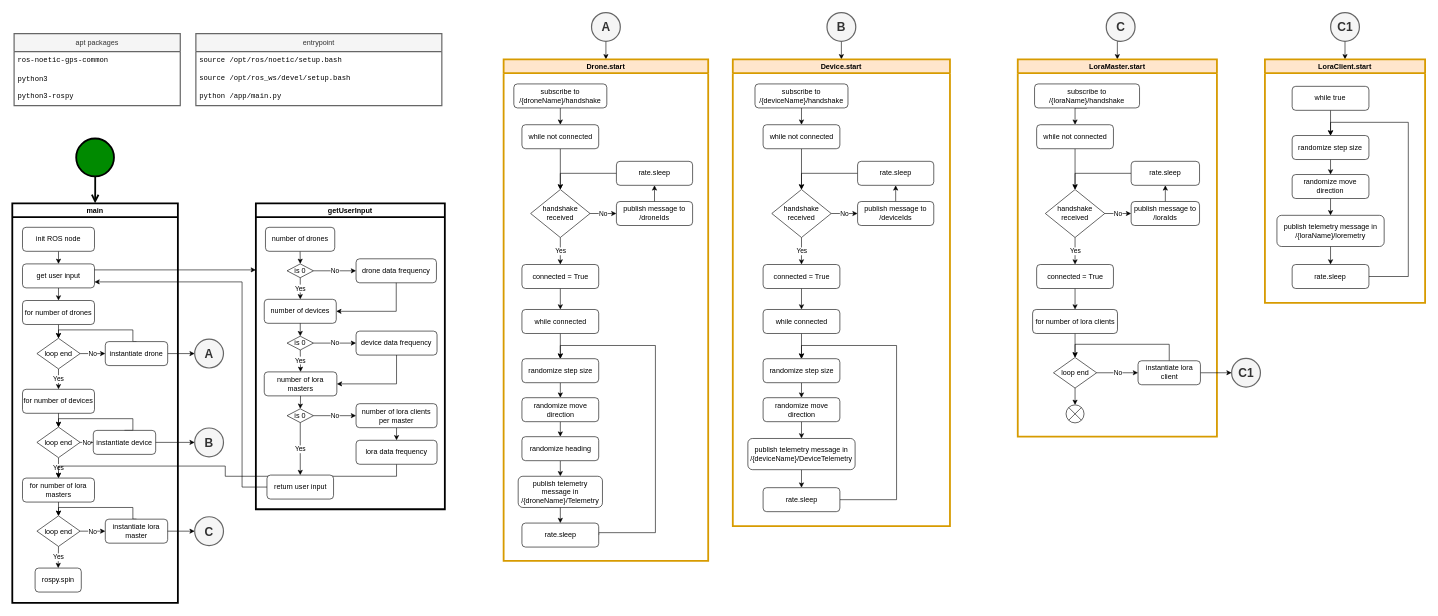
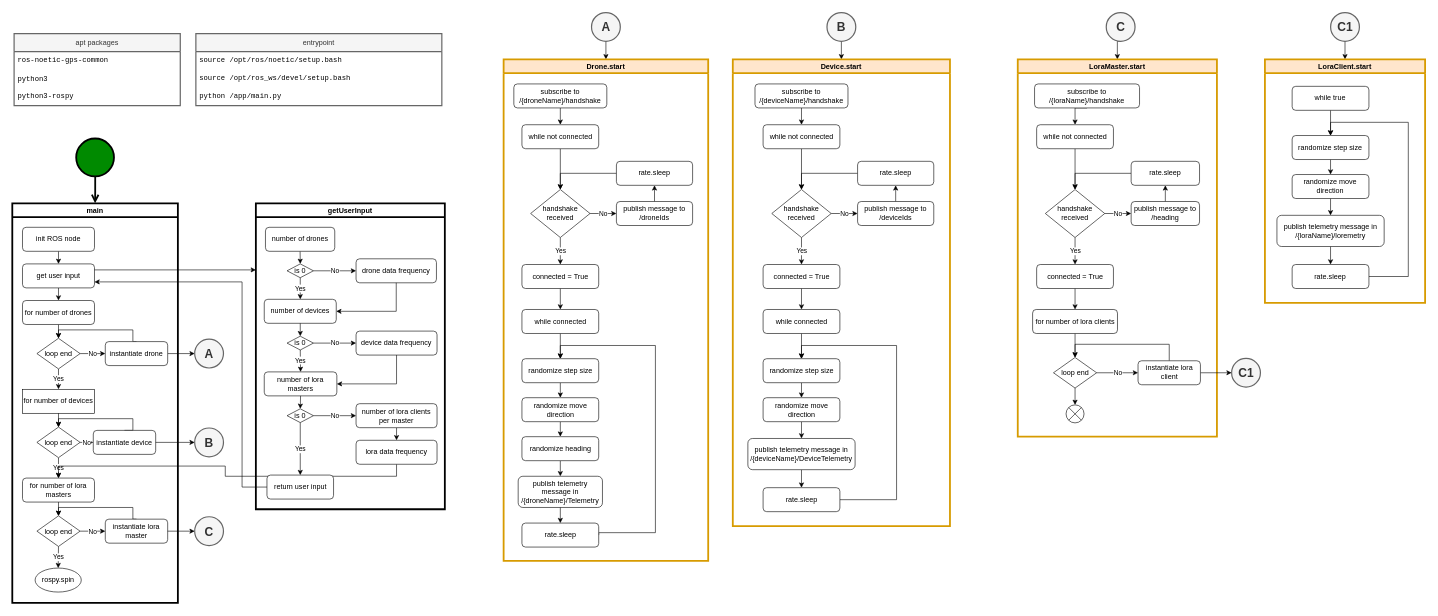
(1166, 213) -> (1166, 213)
(59, 401) -> (59, 401)
(58, 580) -> (58, 580)
